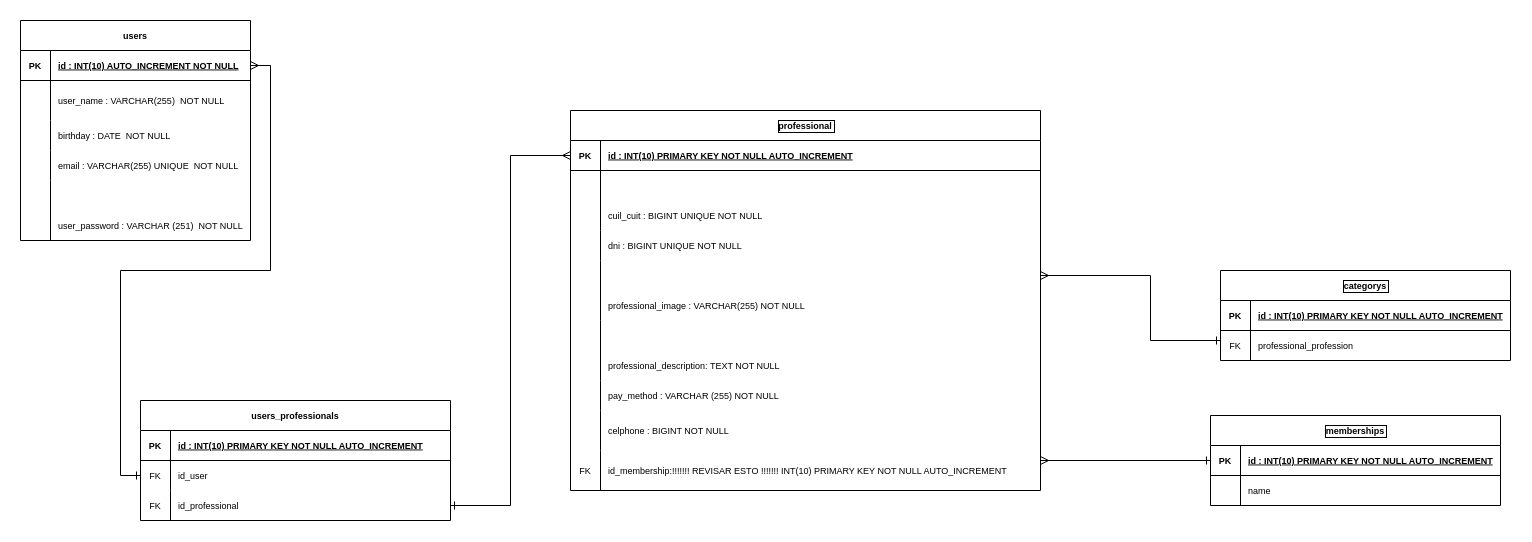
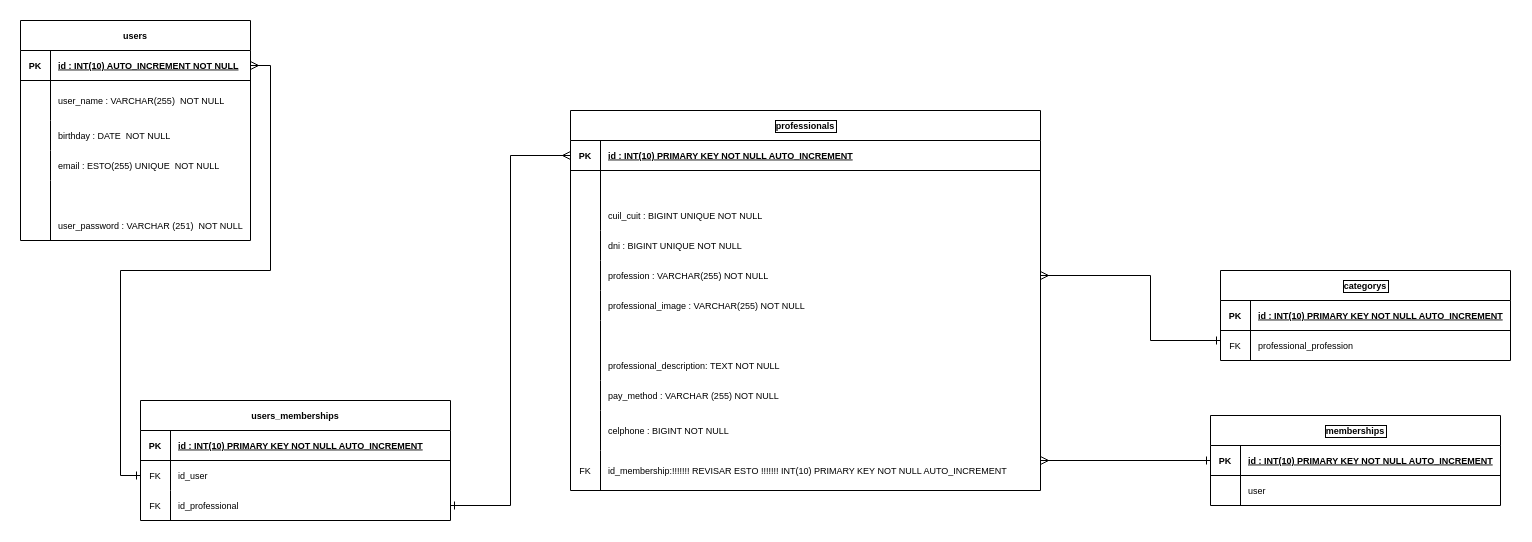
(805, 126) -> (805, 126)
(143, 166) -> (135, 166)
none -> (821, 276)
(295, 416) -> (295, 416)
(1258, 491) -> (1258, 491)
